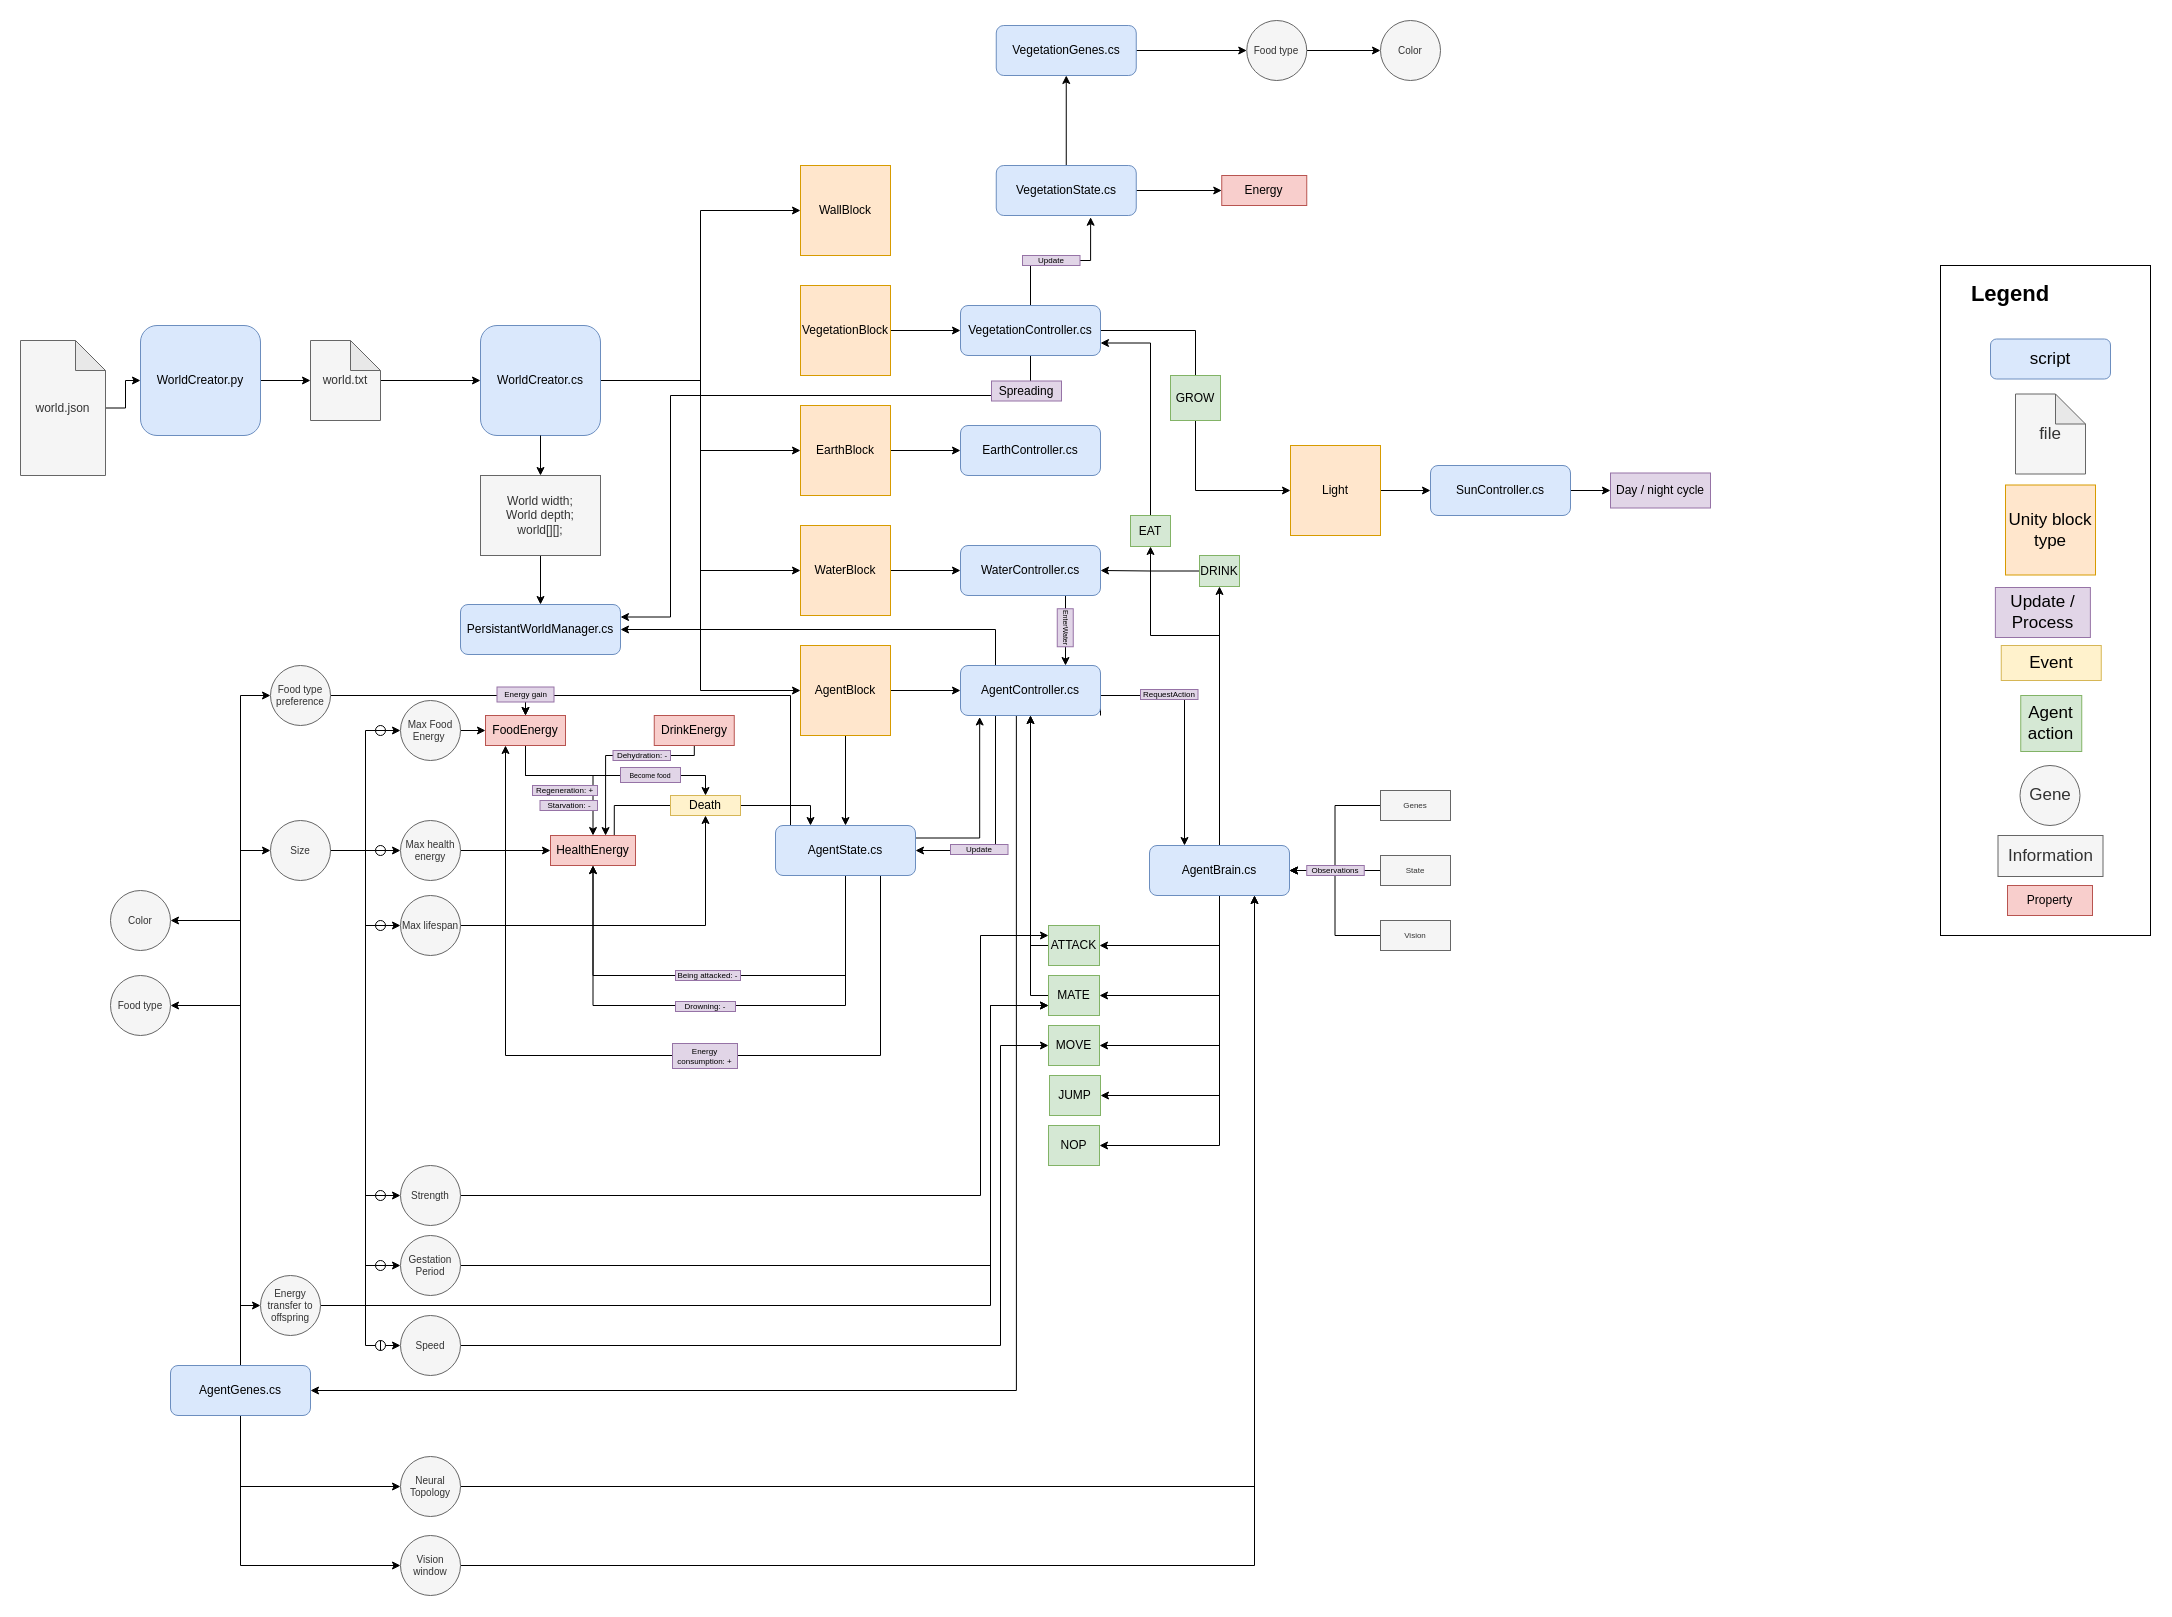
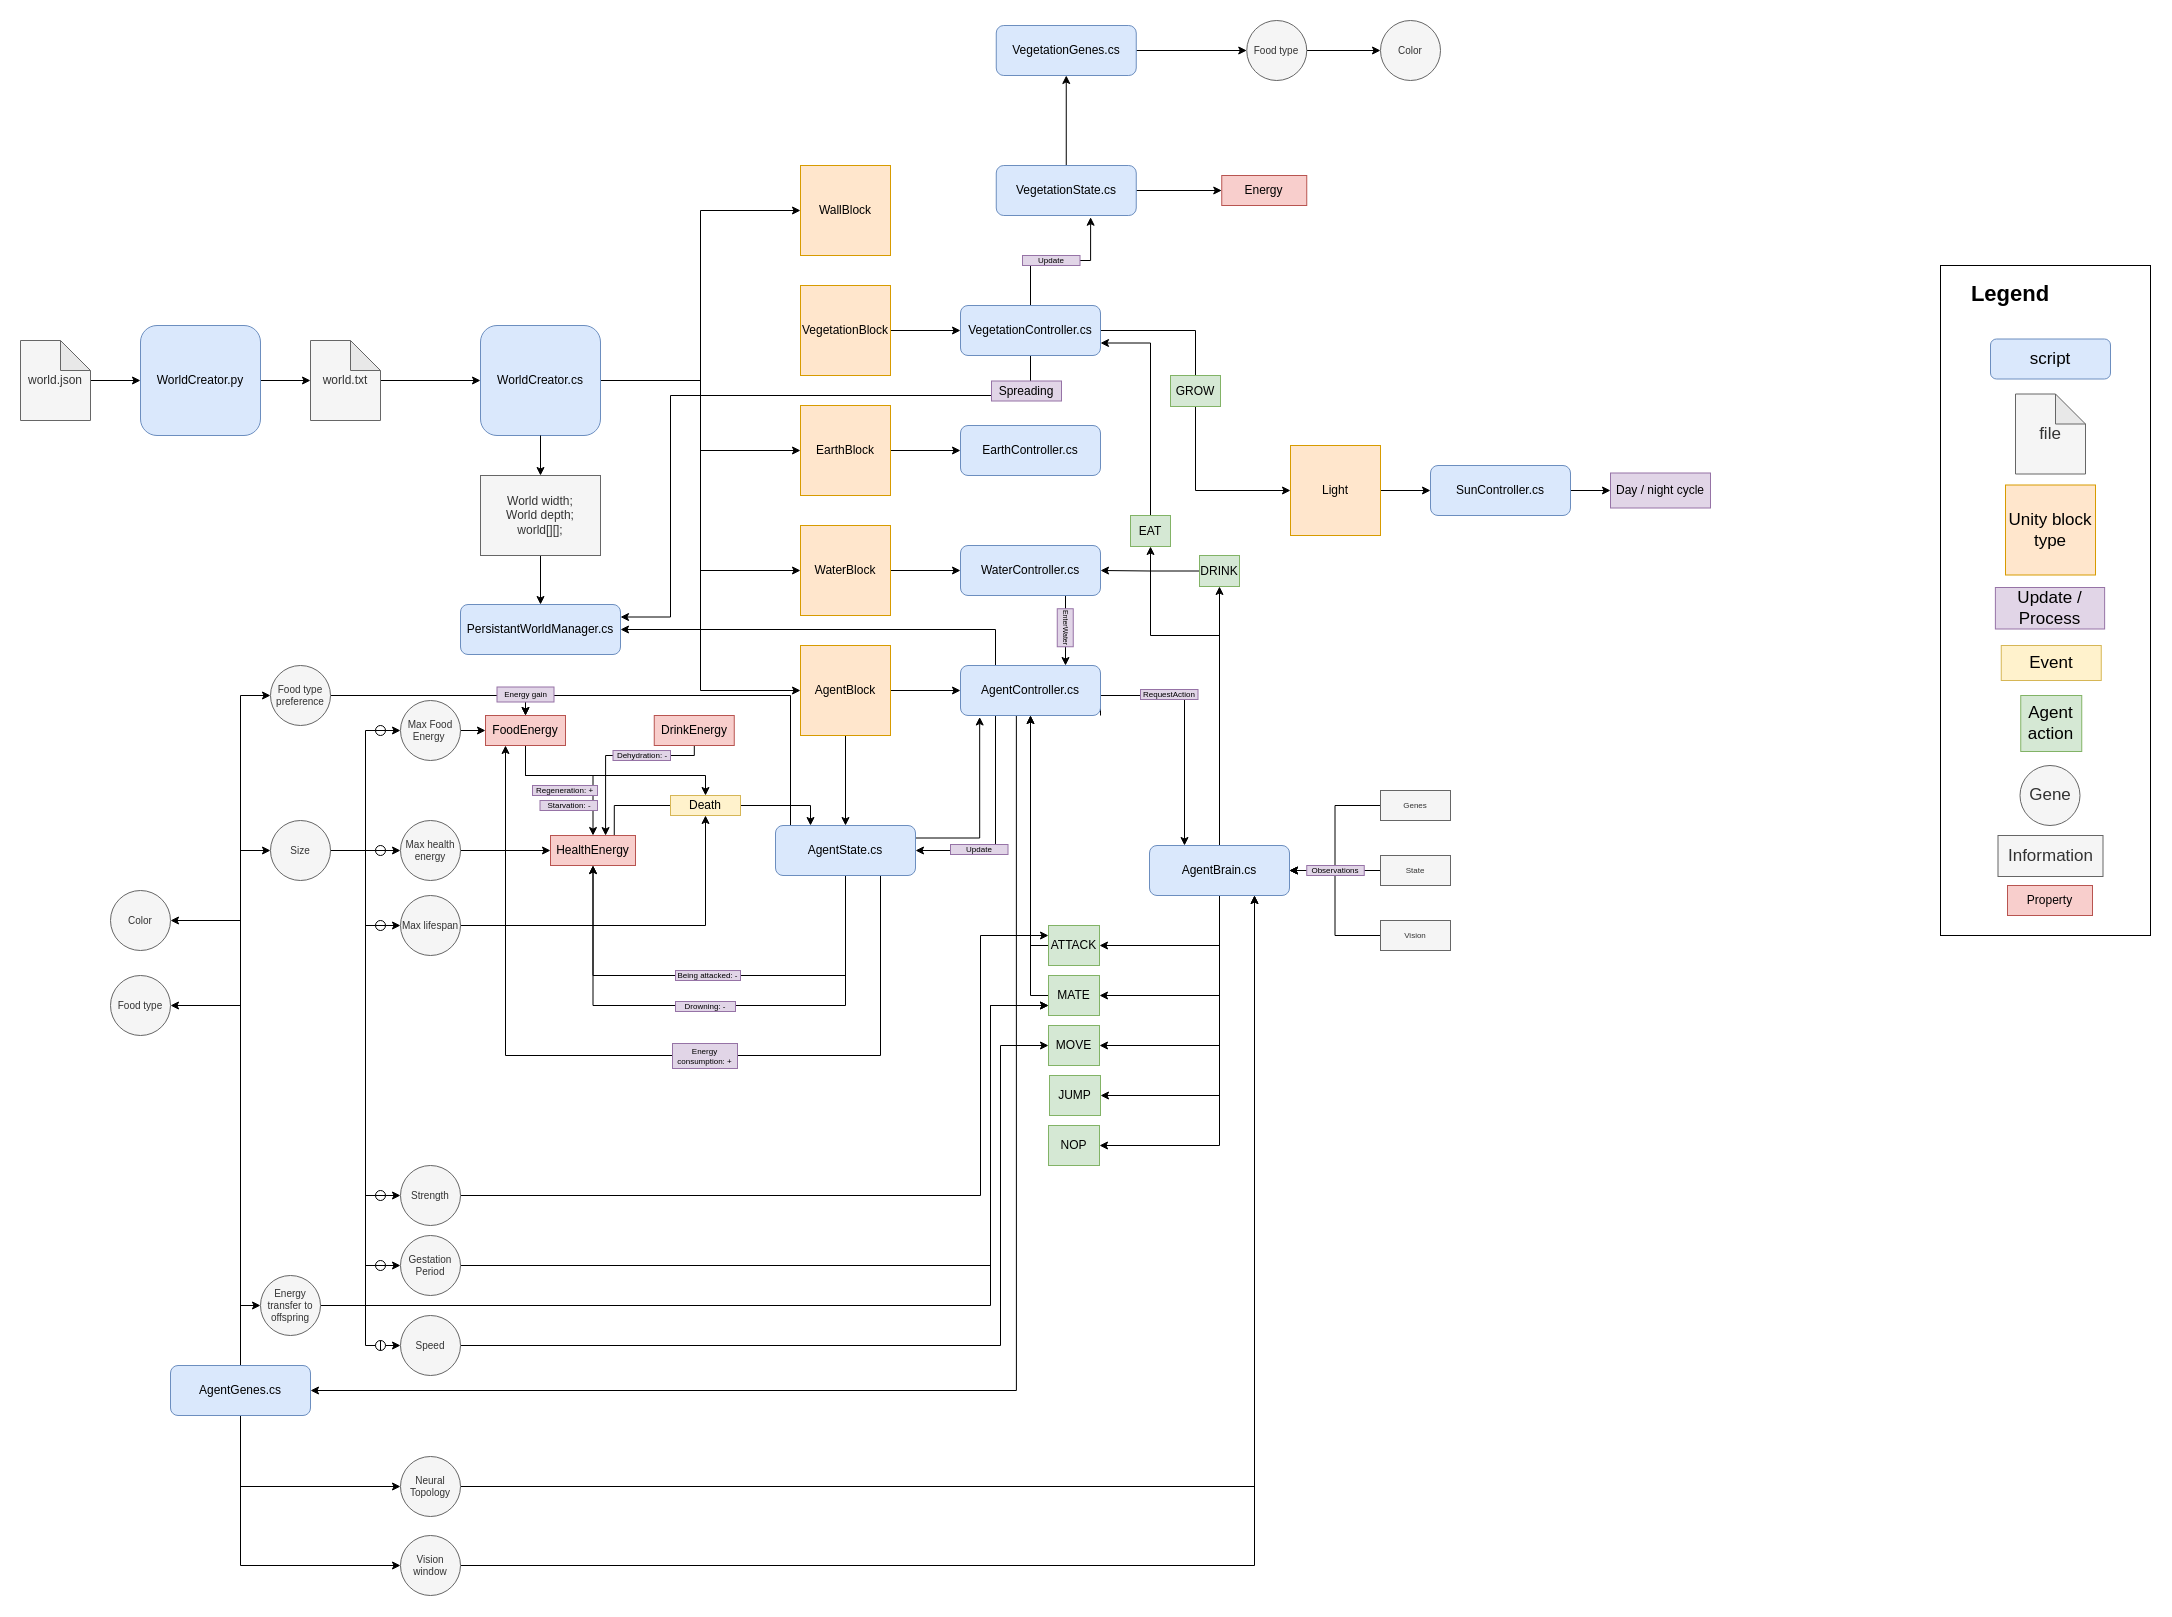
(1196, 398) -> (1196, 391)
(63, 408) -> (56, 381)
(2043, 613) -> (2050, 608)
(651, 775) -> none
